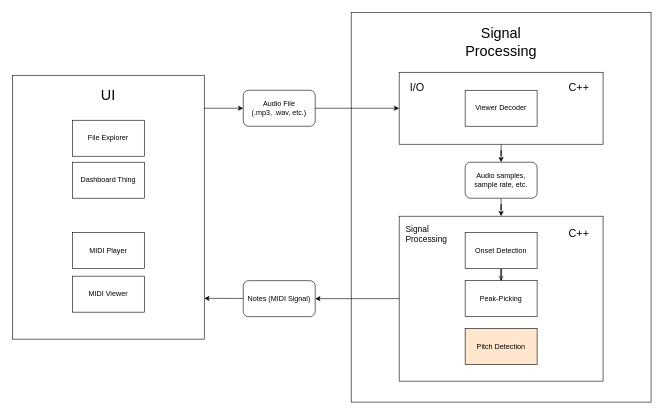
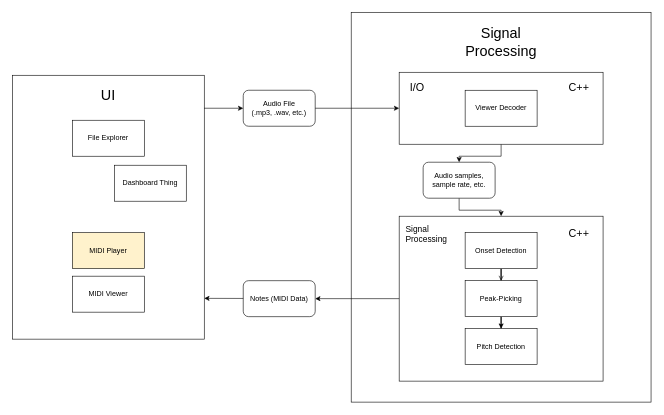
(108, 180) -> (150, 183)
(501, 180) -> (459, 180)
(108, 251) -> (108, 251)
(279, 299) -> (279, 299)
none -> (501, 325)
(501, 347) -> (501, 347)
